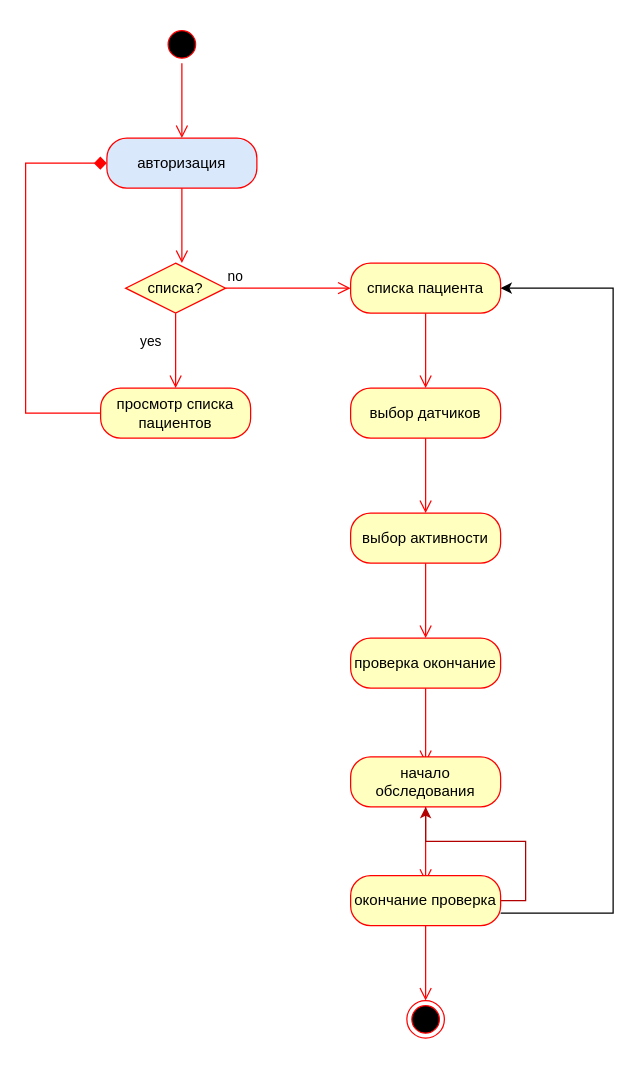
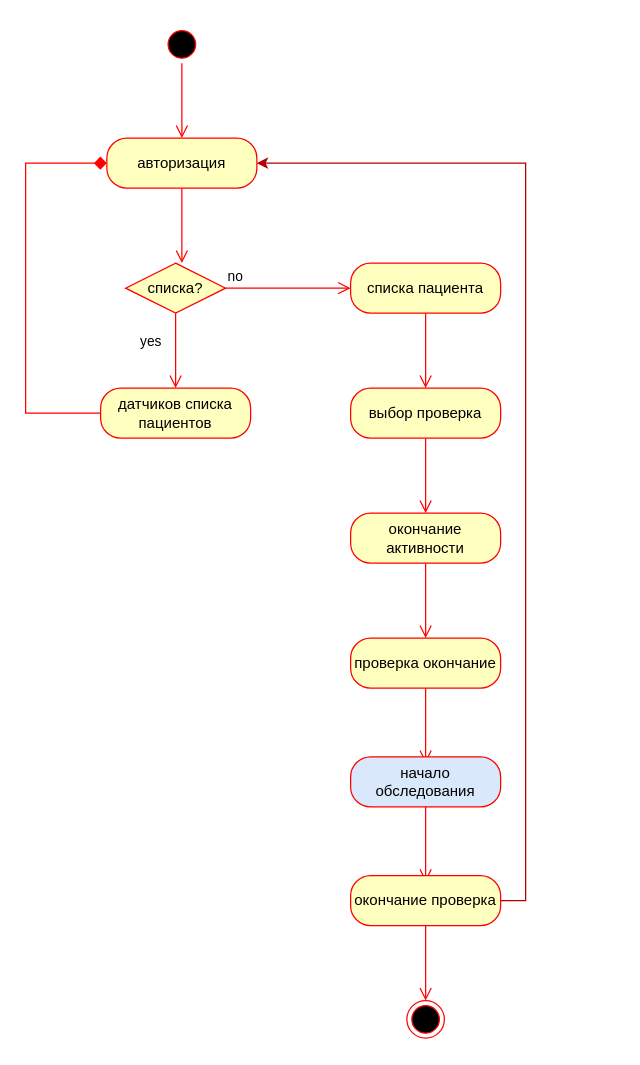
(182, 163) -> (182, 163)
(176, 413) -> (176, 413)
(426, 413) -> (426, 413)
(426, 538) -> (426, 538)
(613, 605) -> none
(426, 782) -> (426, 782)
(478, 841) -> (526, 373)
